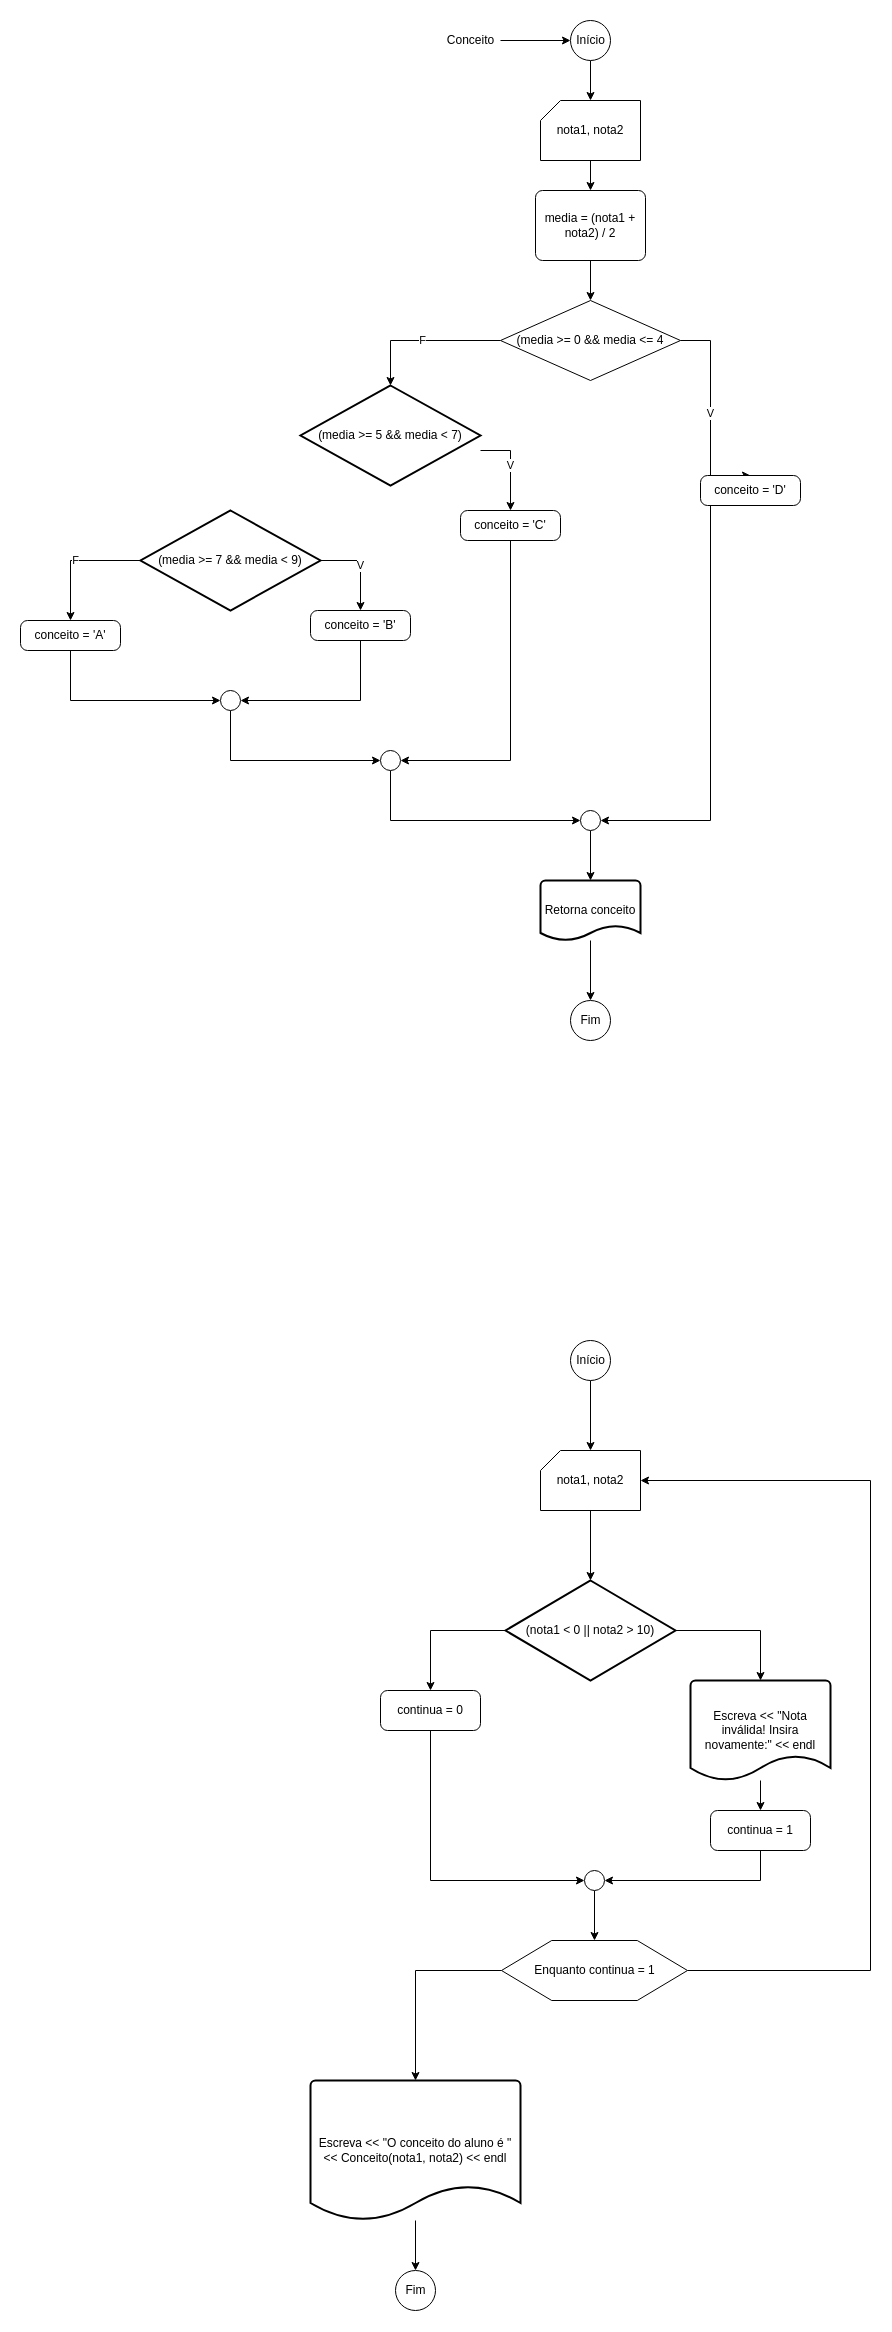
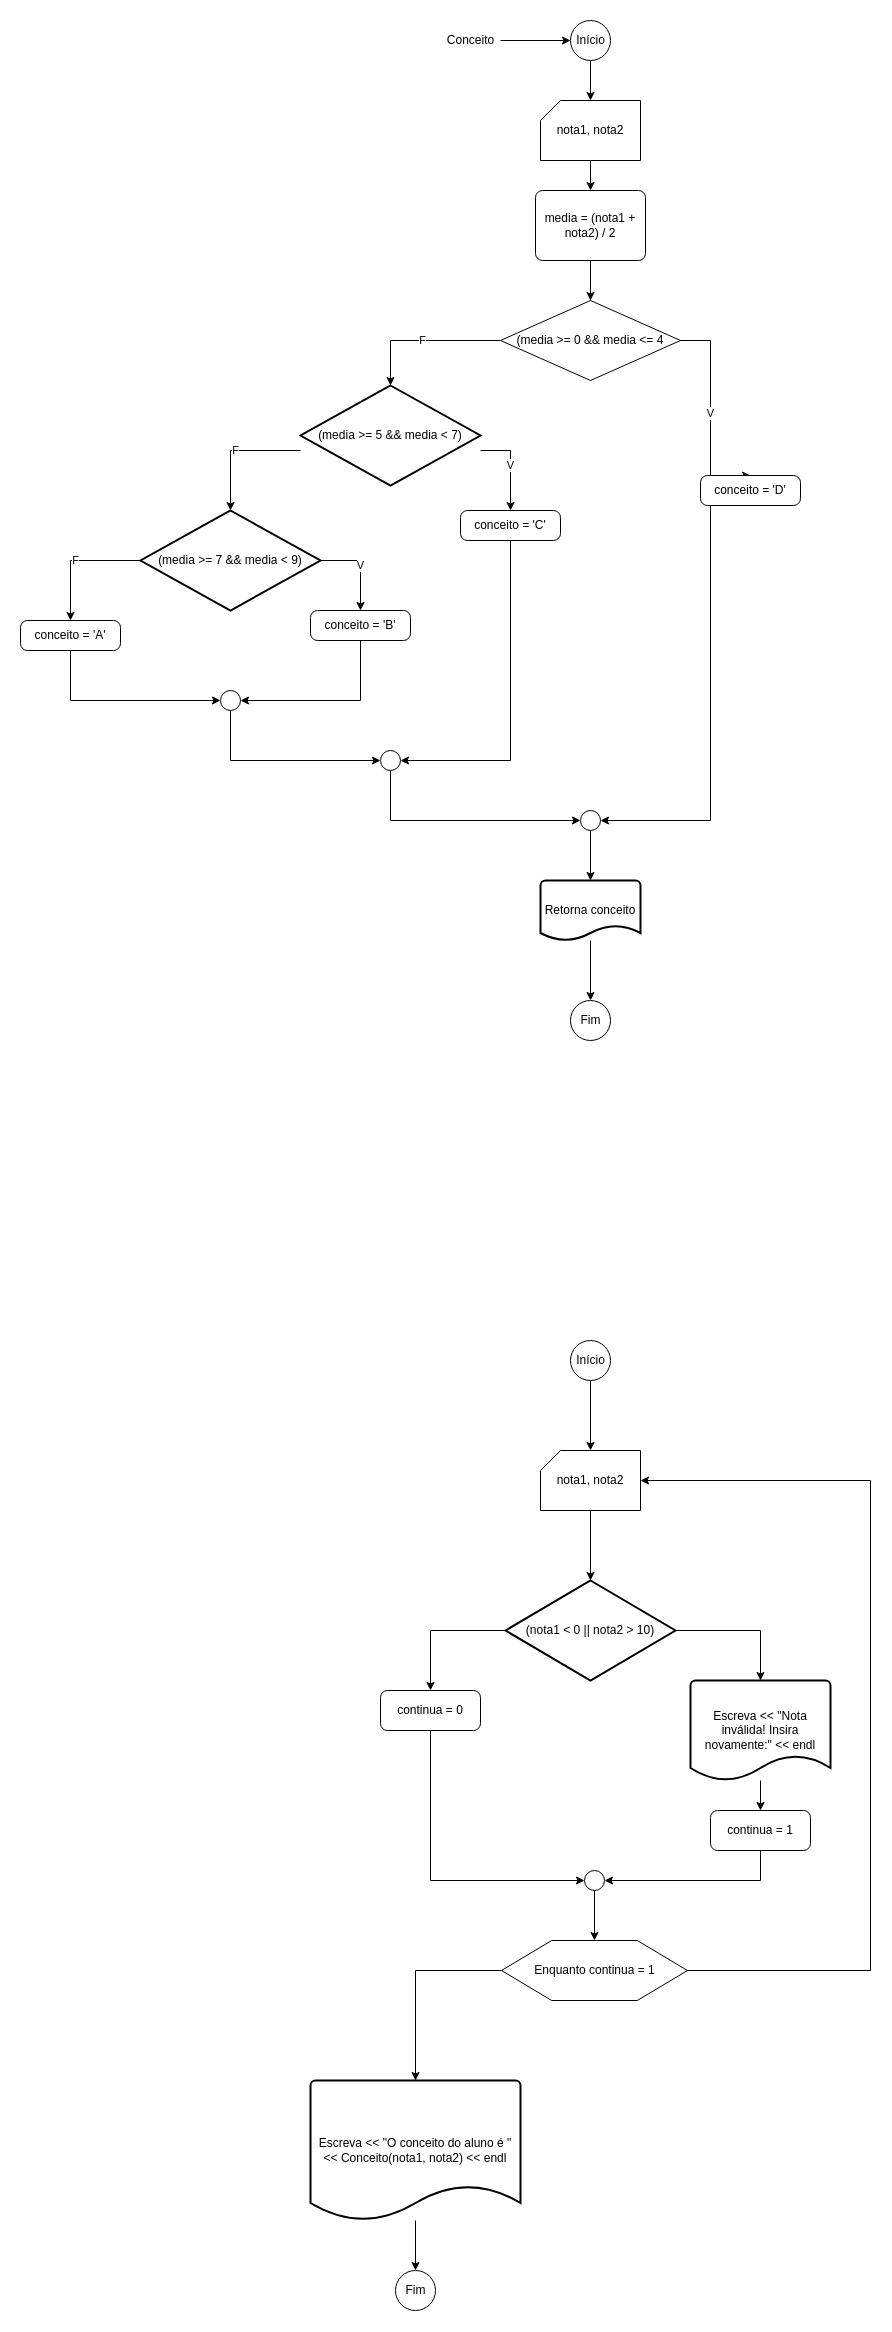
none -> (240, 451)
